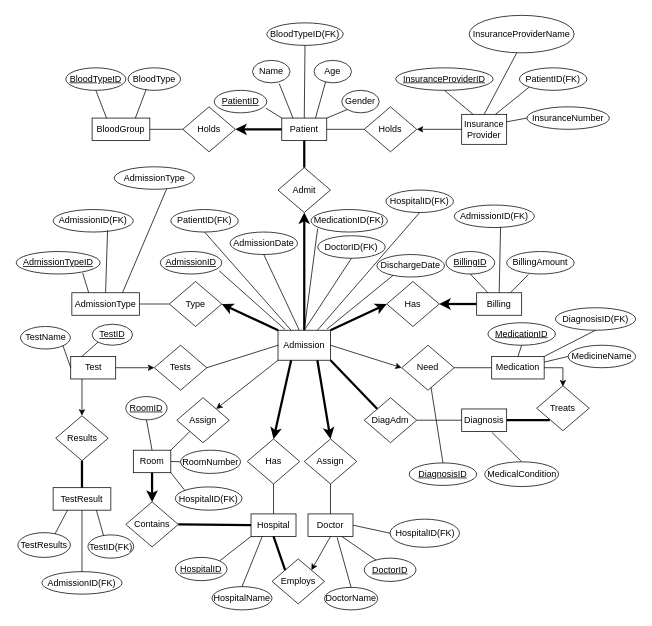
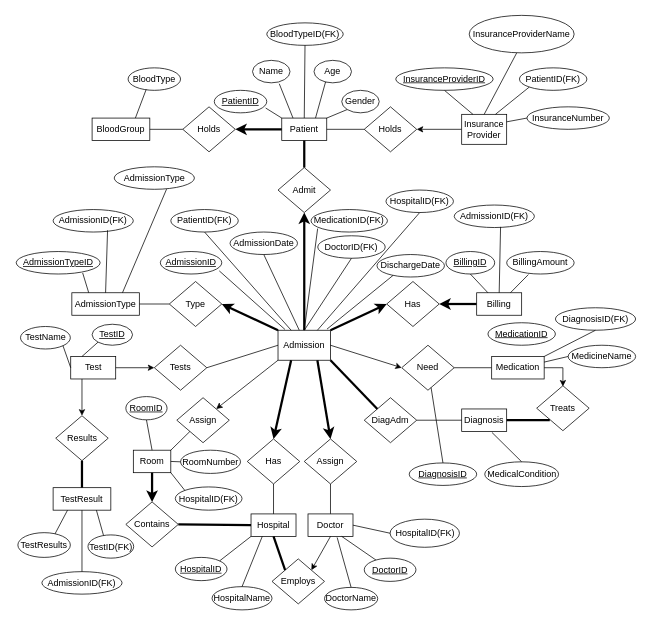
(96, 79) -> none
(101, 105) -> none
(520, 352) -> none
